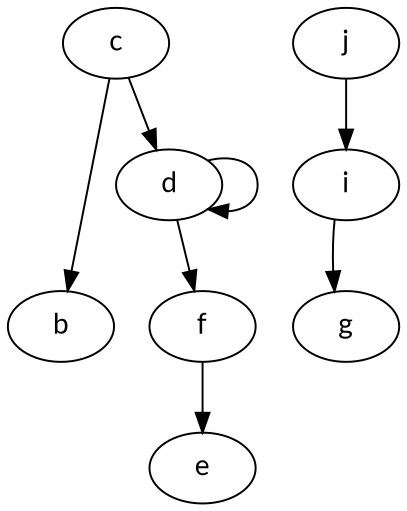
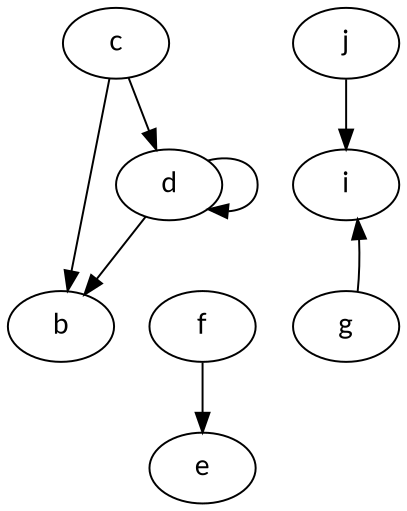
(333, 245) -> (359, 265)
(183, 246) -> (121, 248)
